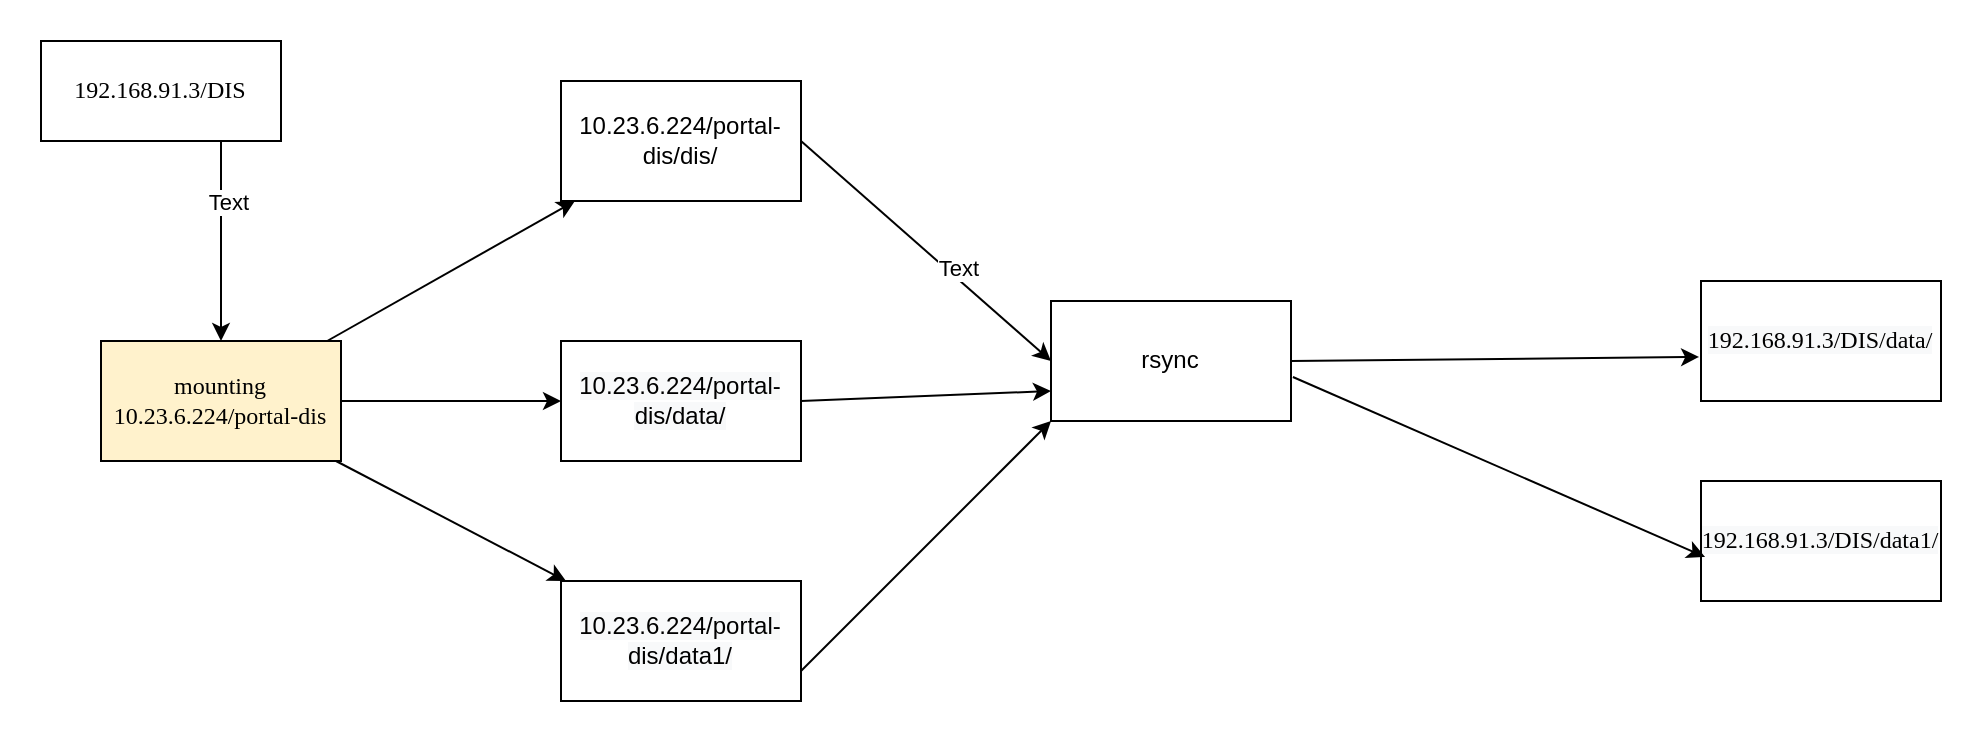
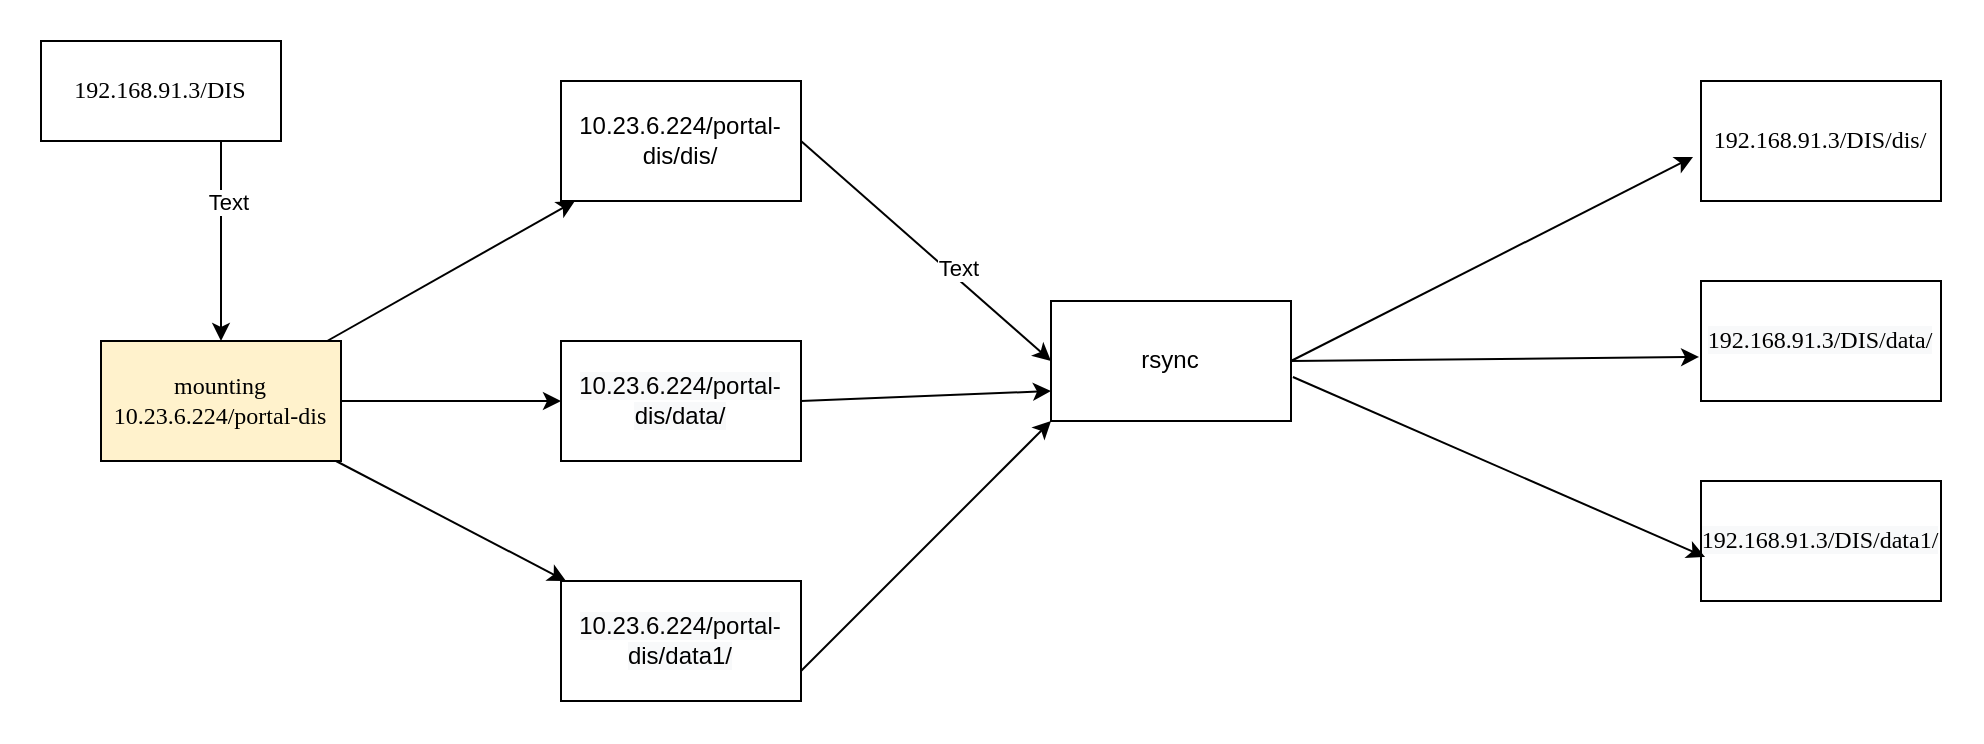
none -> (1821, 141)
none -> (1489, 261)
